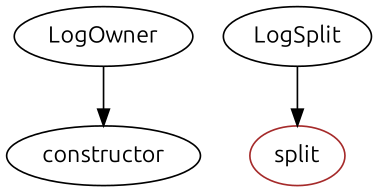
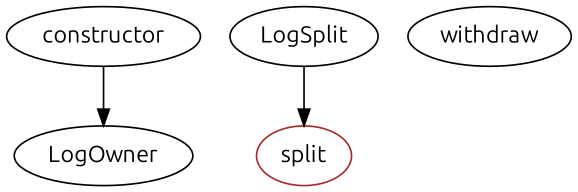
none -> (490, 36)
(104, 88) -> (104, 88)
